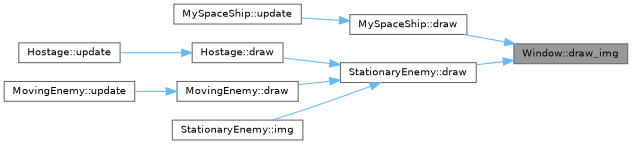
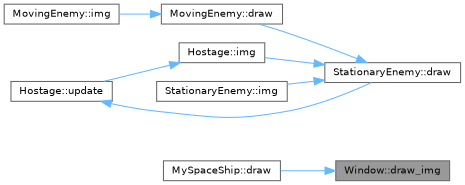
(238, 14) -> none
(238, 53) -> (222, 53)
(490, 63) -> (243, 117)
(69, 91) -> (62, 14)
